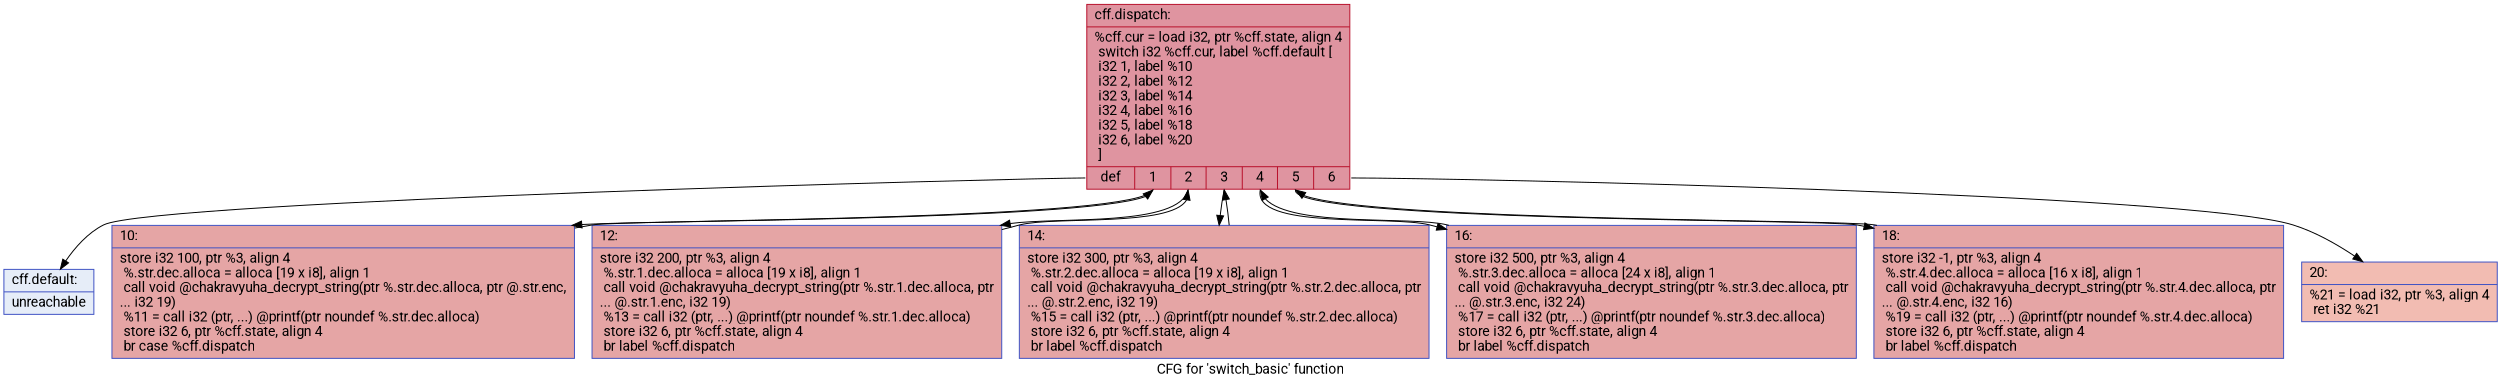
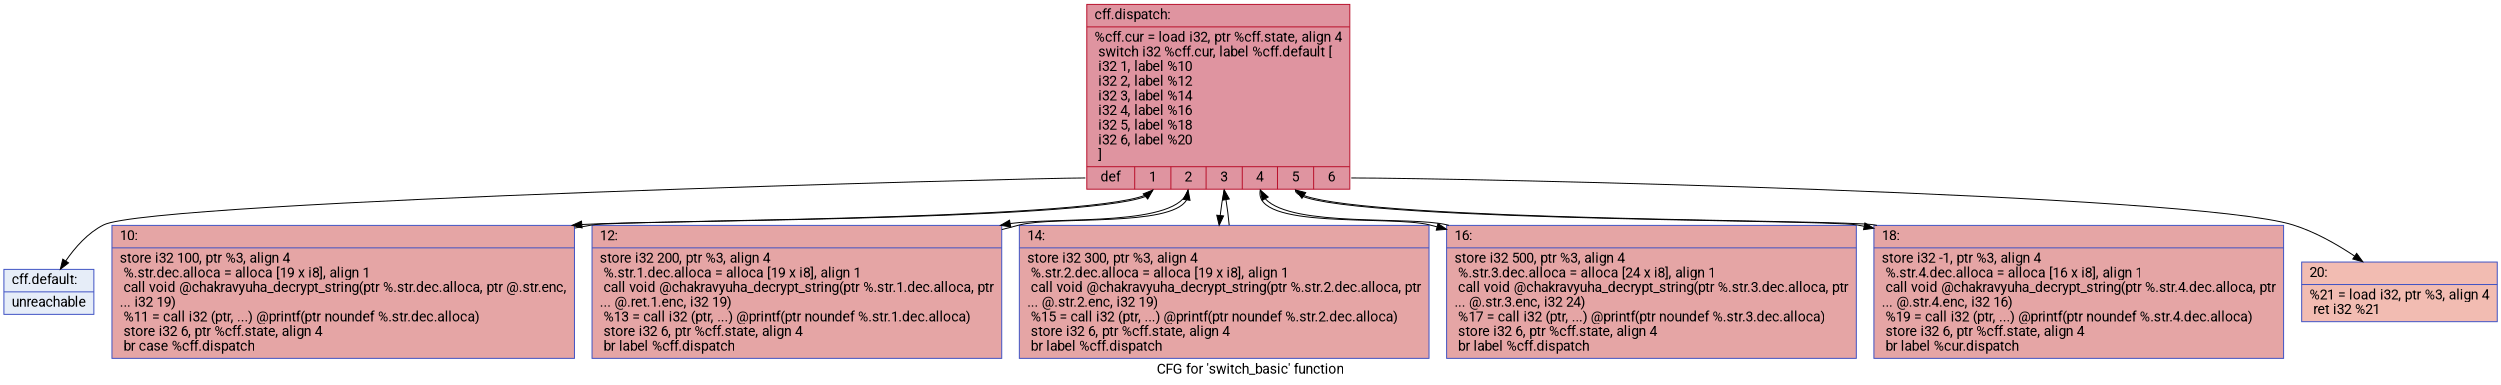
(665, 303) -> (666, 303)
(1950, 347) -> (1951, 347)
